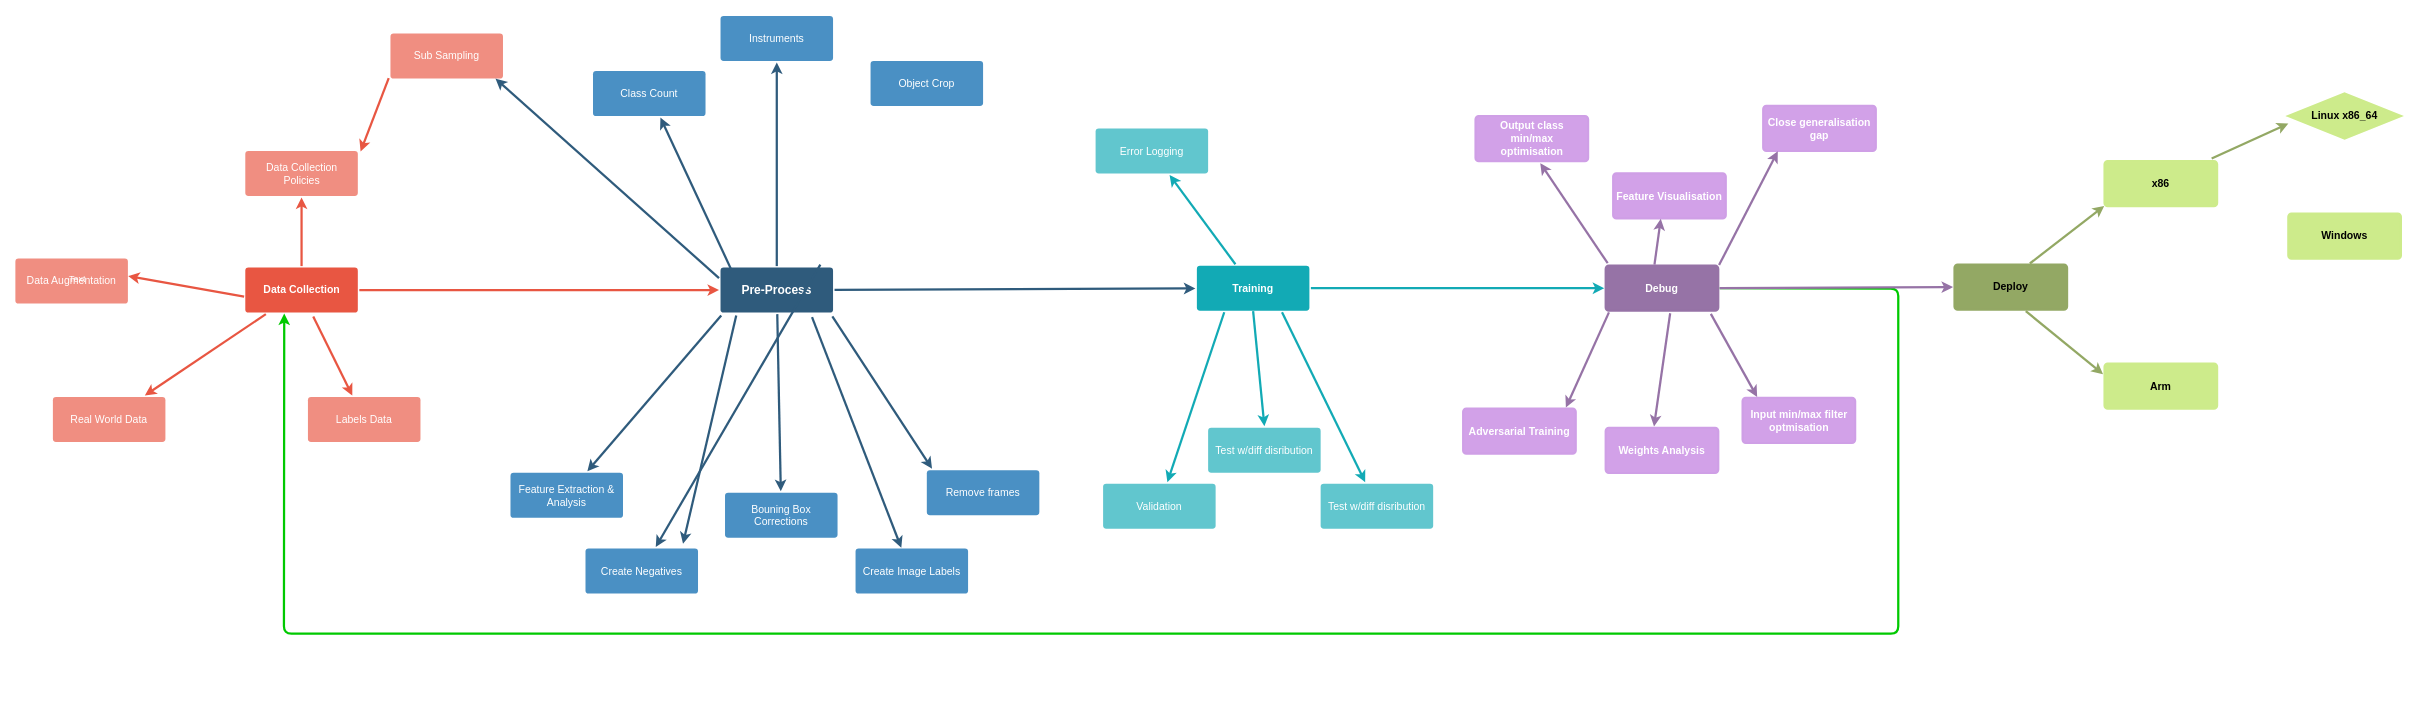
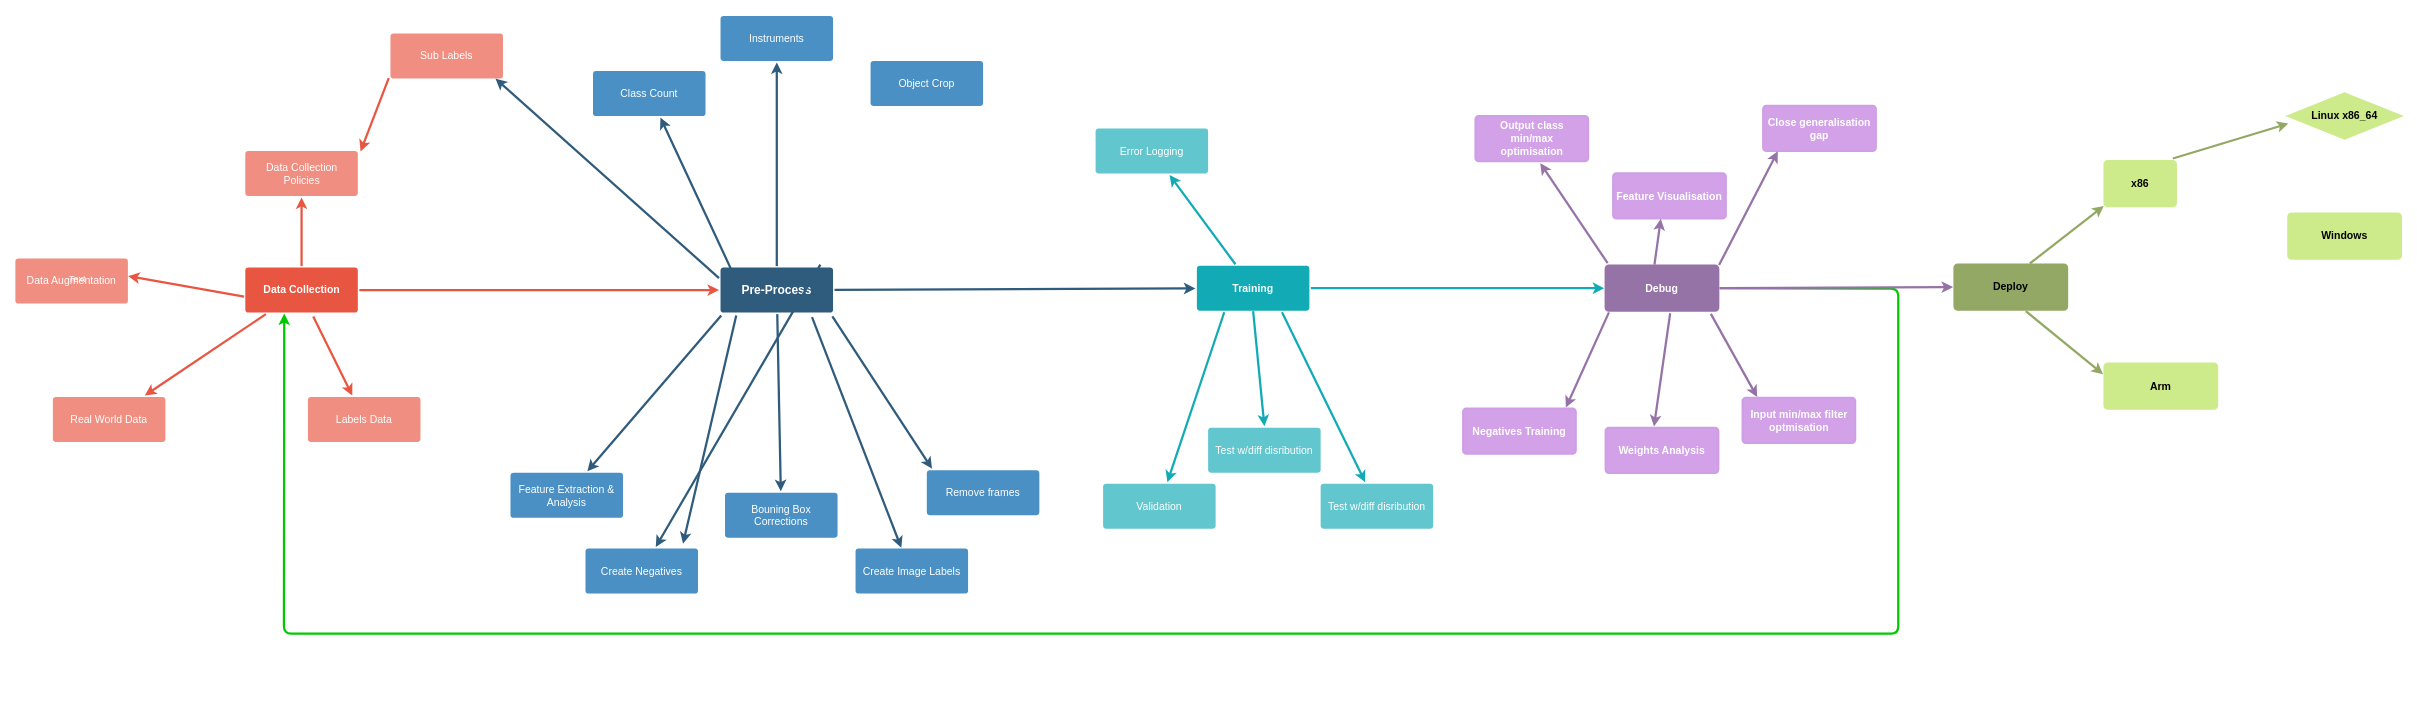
(447, 56) -> (447, 56)
(2160, 183) -> (2140, 183)
(1519, 431) -> (1519, 431)
